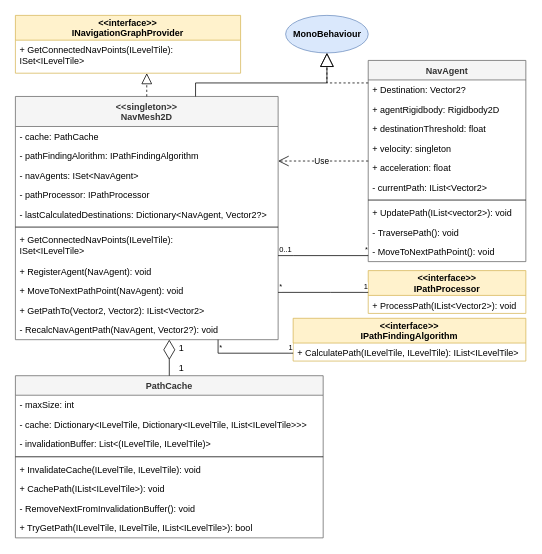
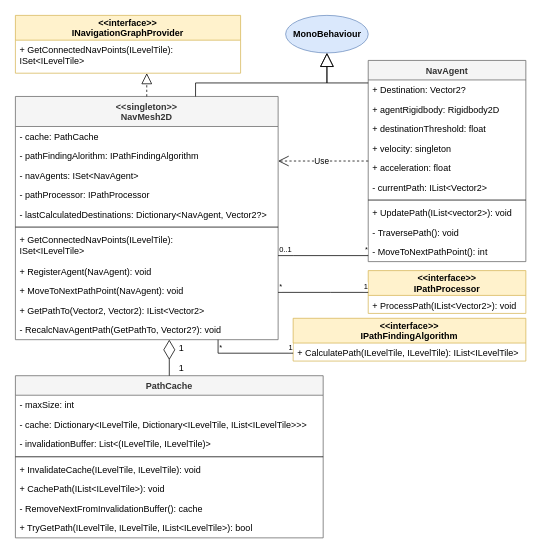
(346, 83) -> (346, 83)
(439, 252) -> (437, 252)
(127, 330) -> (130, 330)
(117, 509) -> (121, 509)
